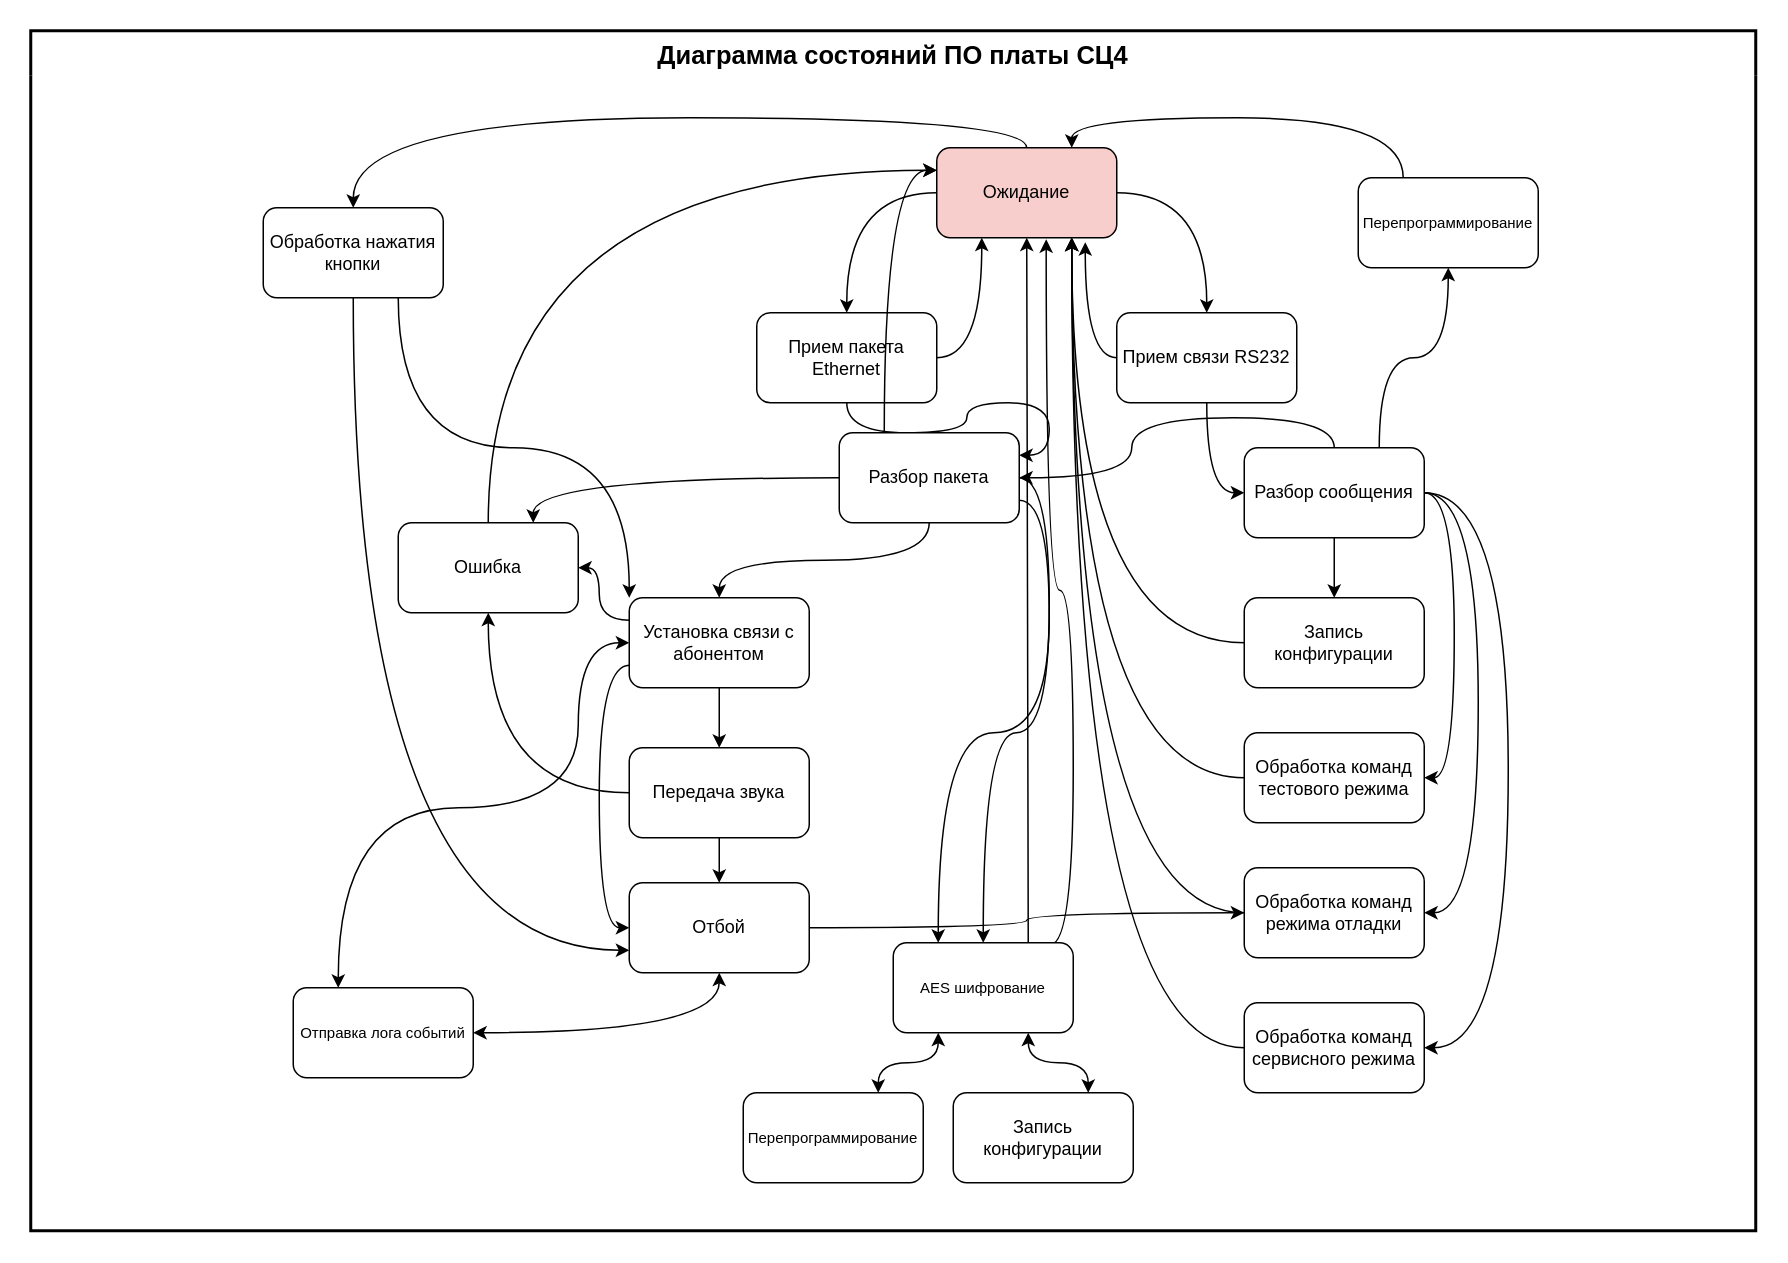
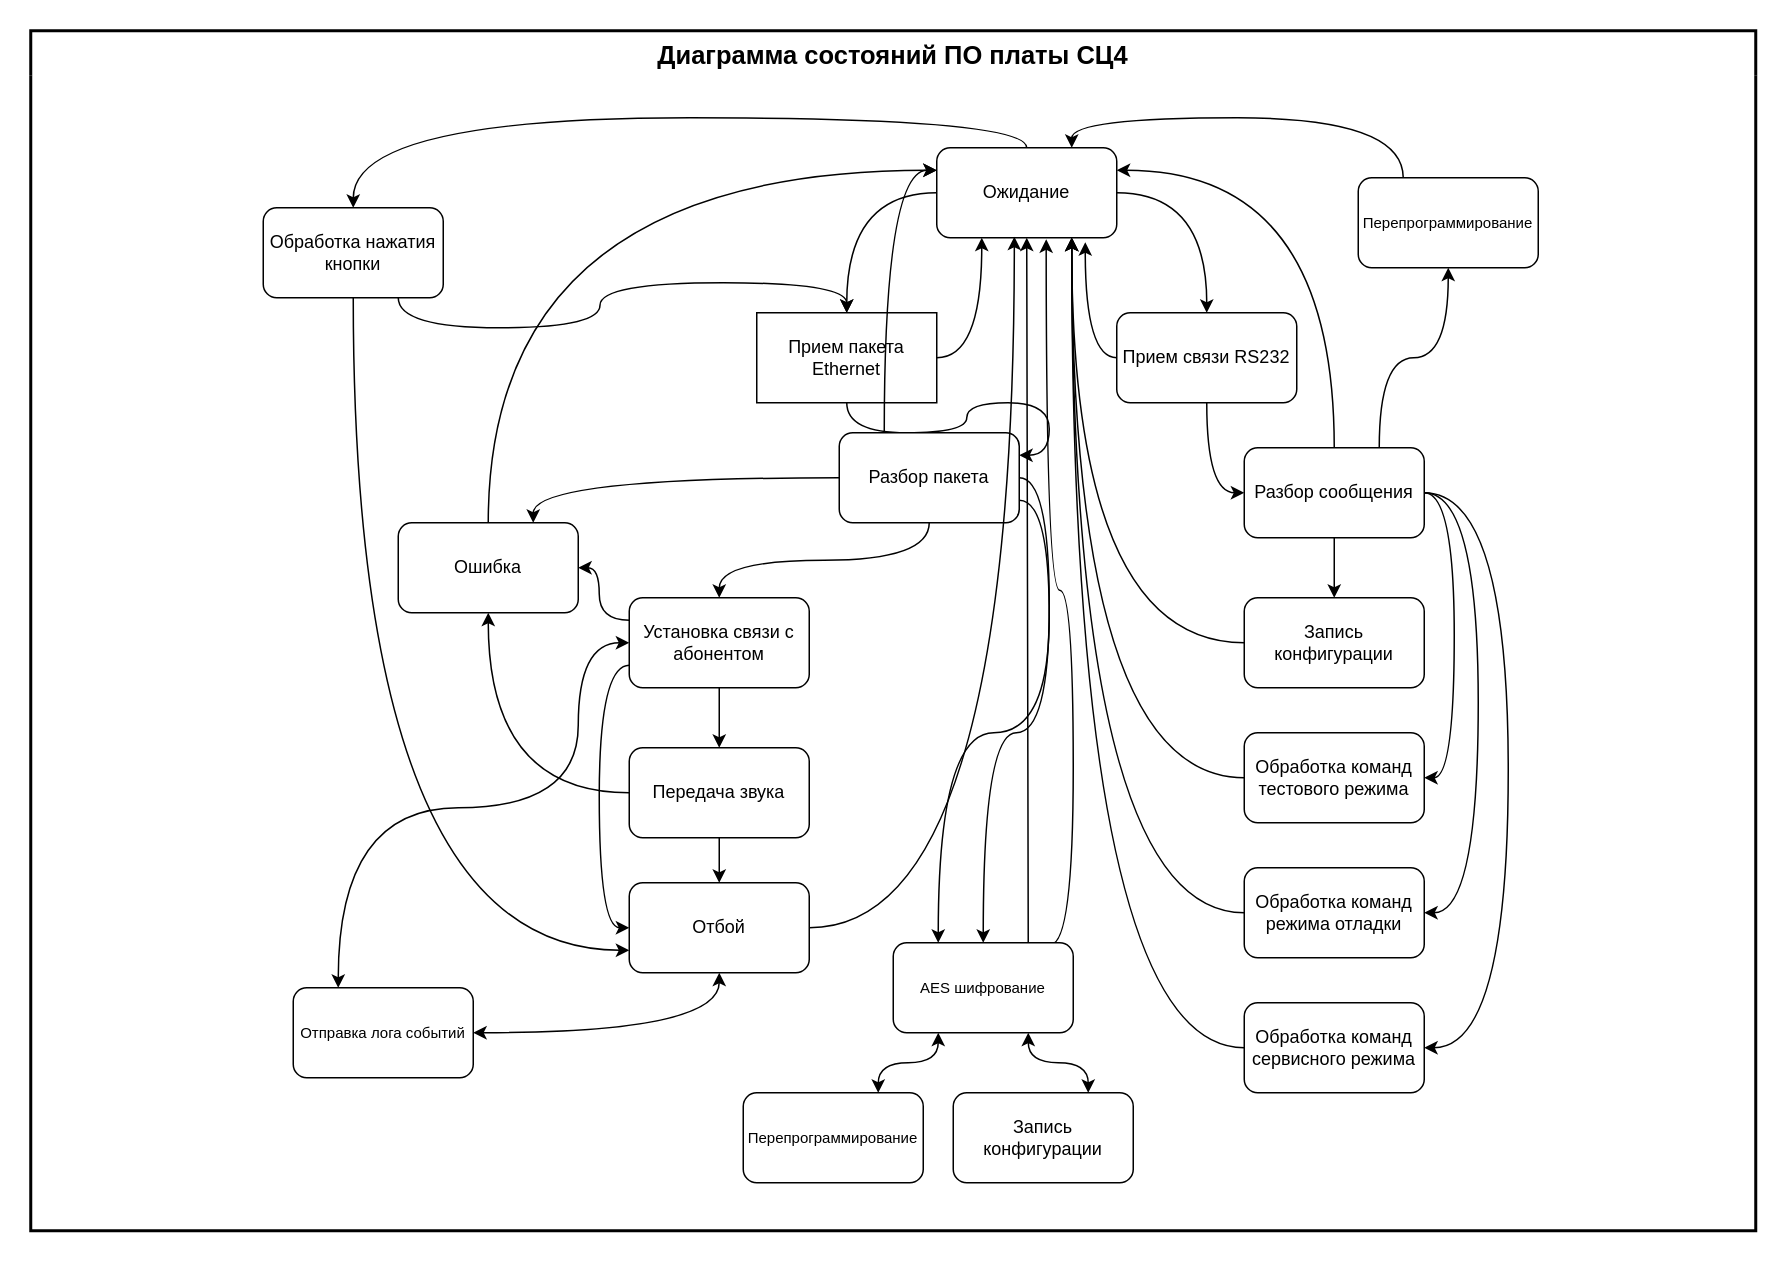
(1027, 193) -> (1027, 193)
(847, 358) -> (847, 358)
(1205, 419) -> (1292, 255)
(510, 447) -> (612, 293)
(1025, 922) -> (1006, 497)
